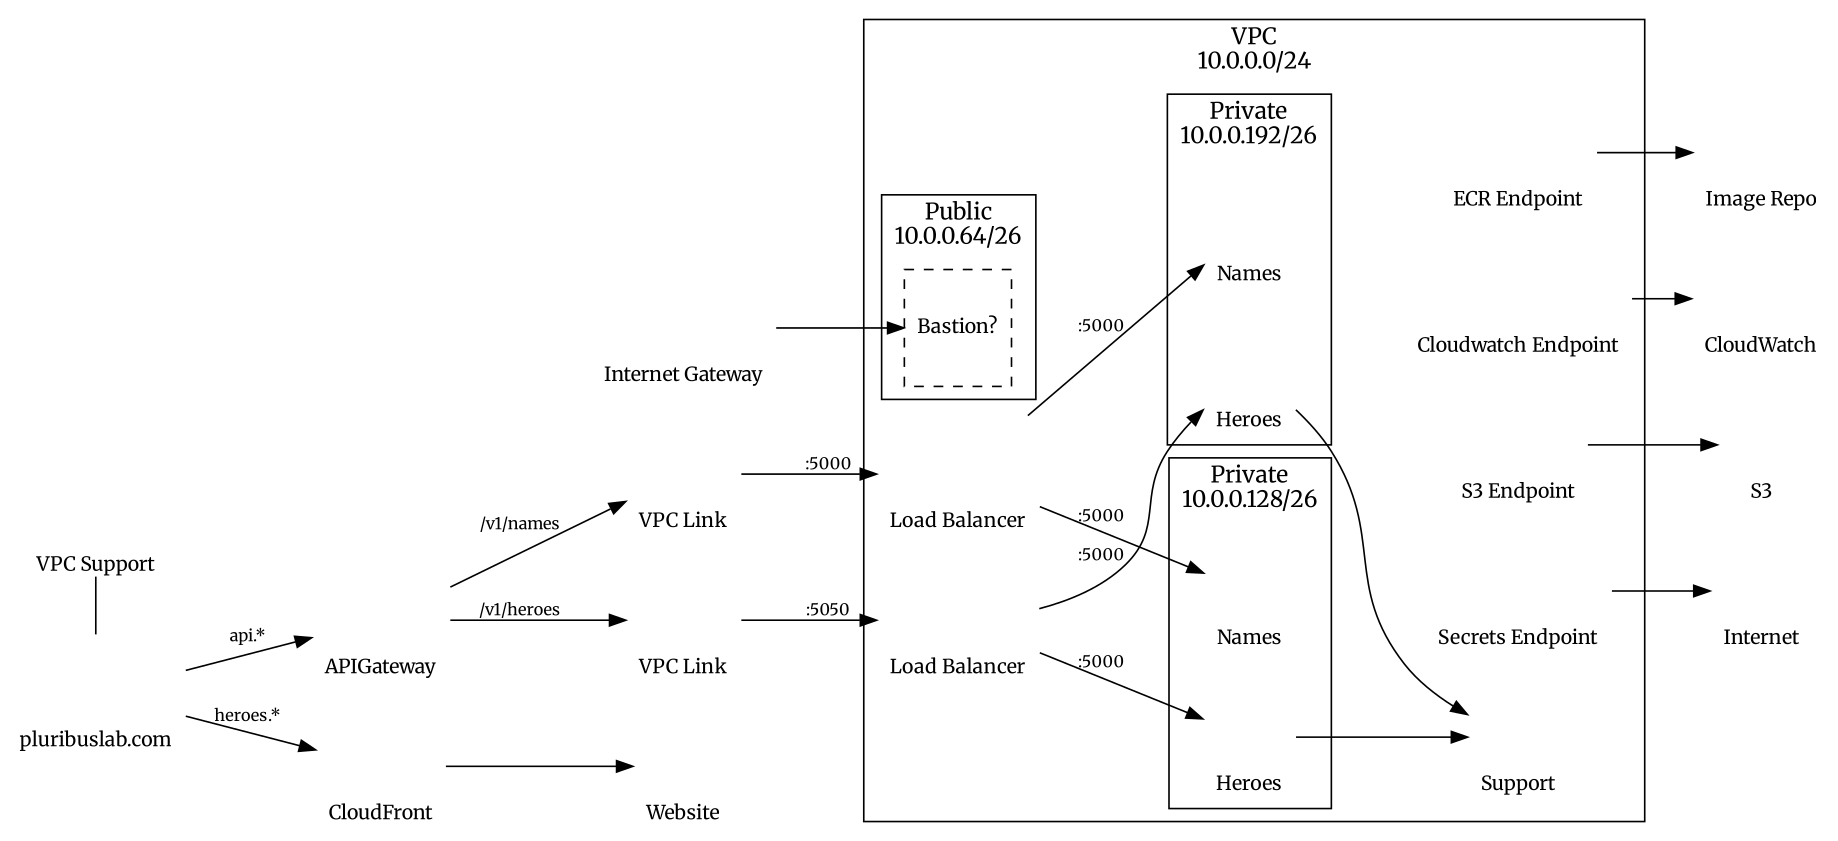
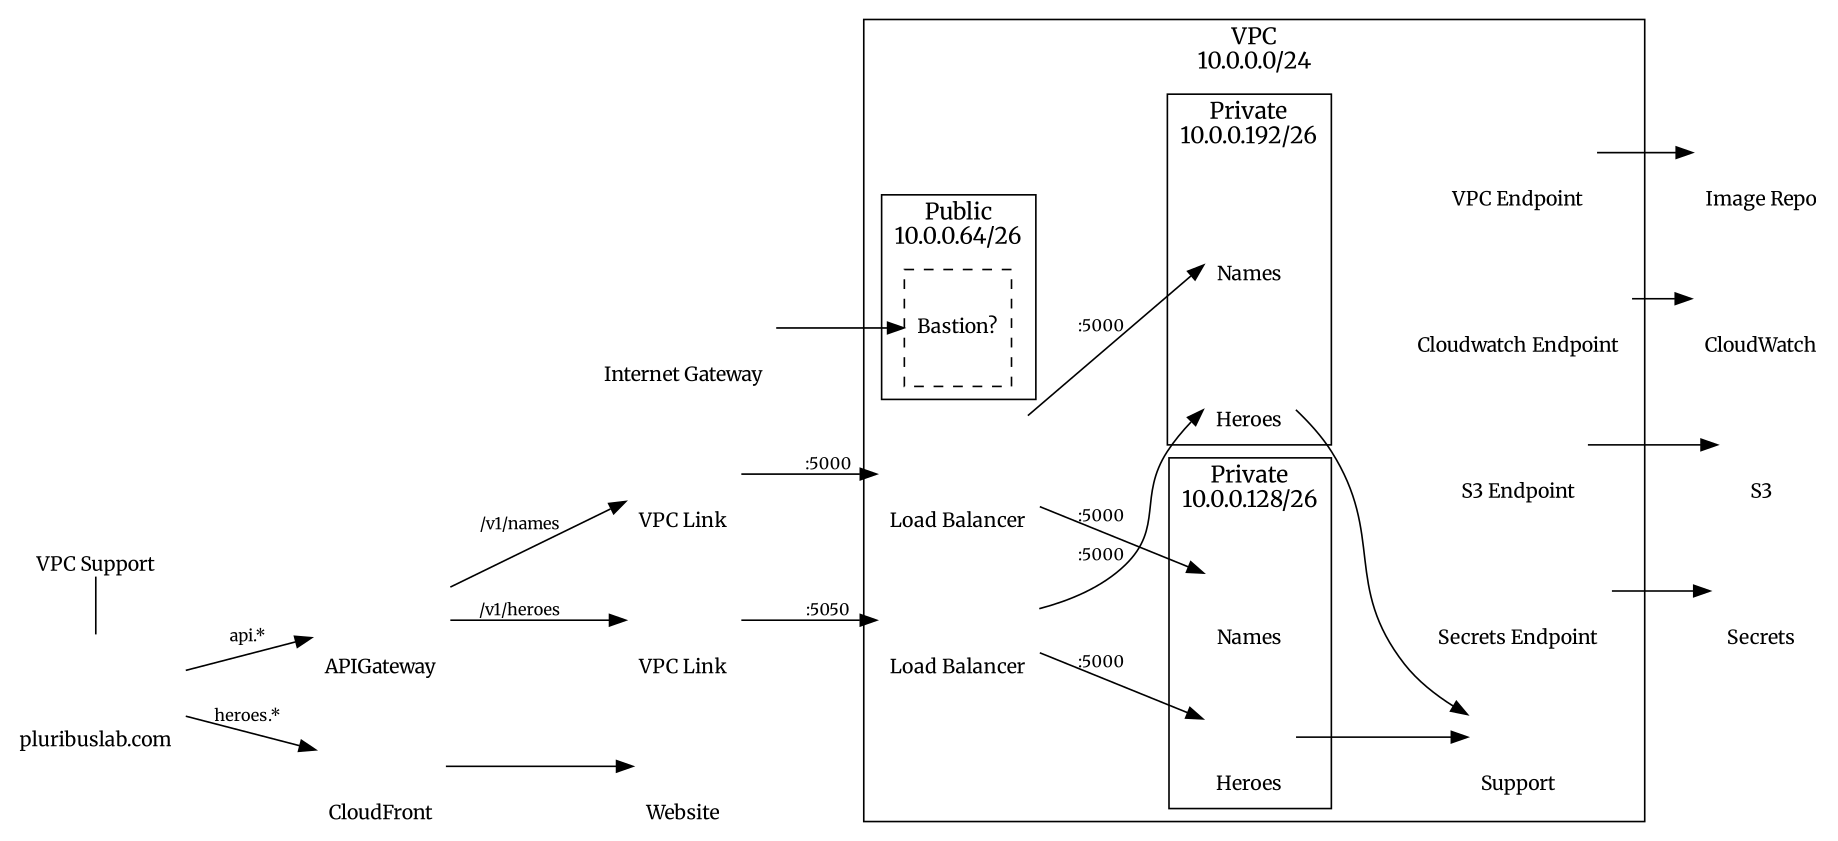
(1518, 153) -> (1518, 153)
(1762, 591) -> (1762, 591)
